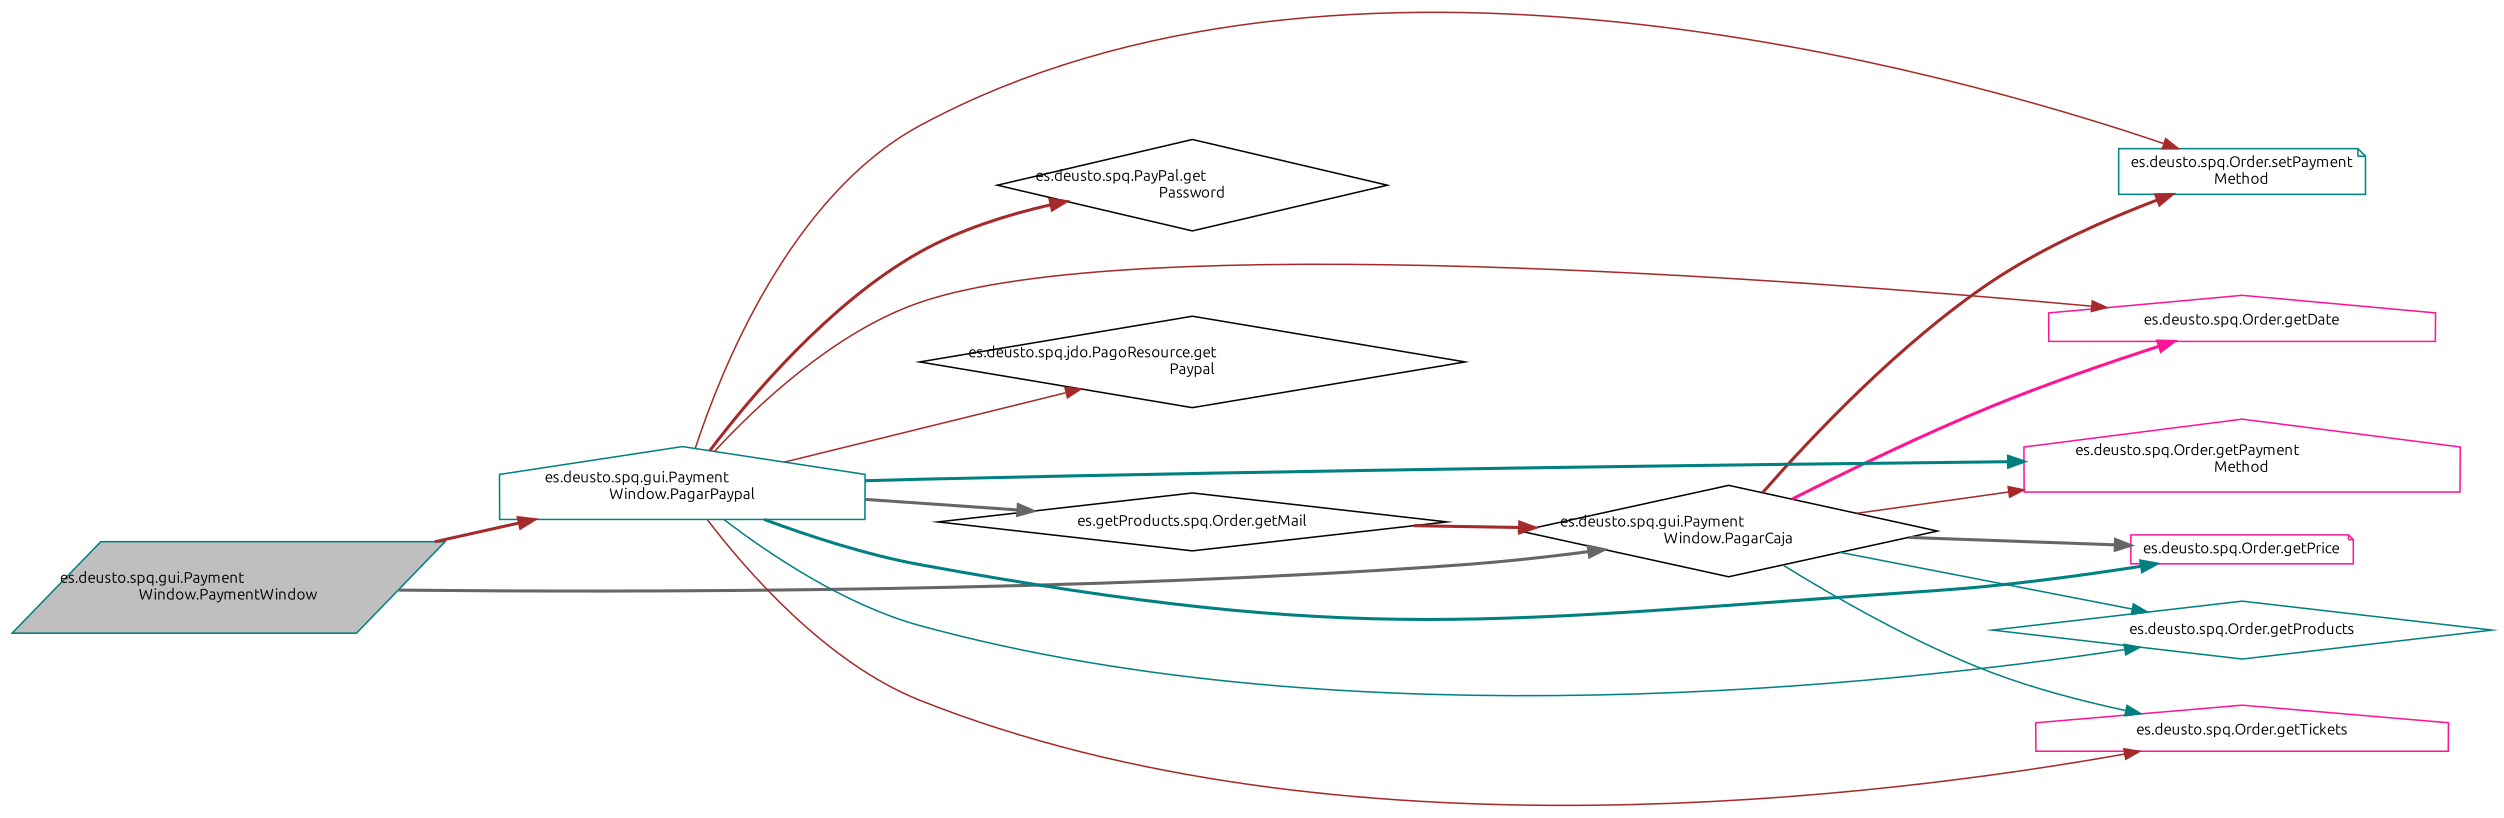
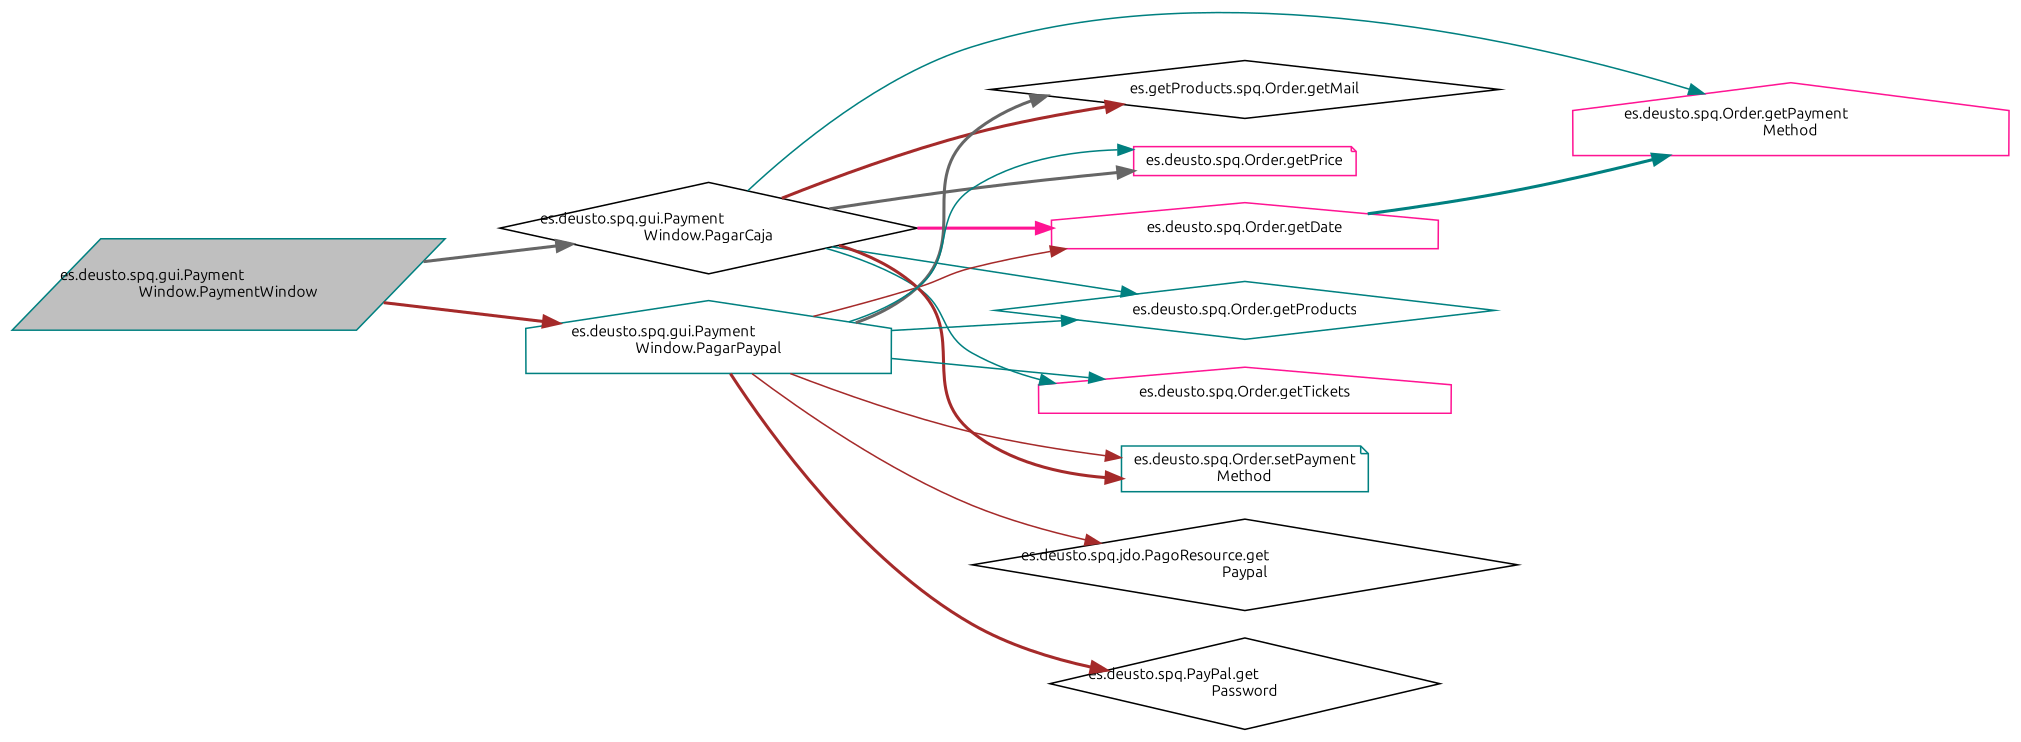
(1437, 469) -> (1511, 191)
(1933, 503) -> (1199, 14)
(1467, 527) -> (941, 142)
(1449, 619) -> (957, 203)
(1377, 797) -> (975, 367)
